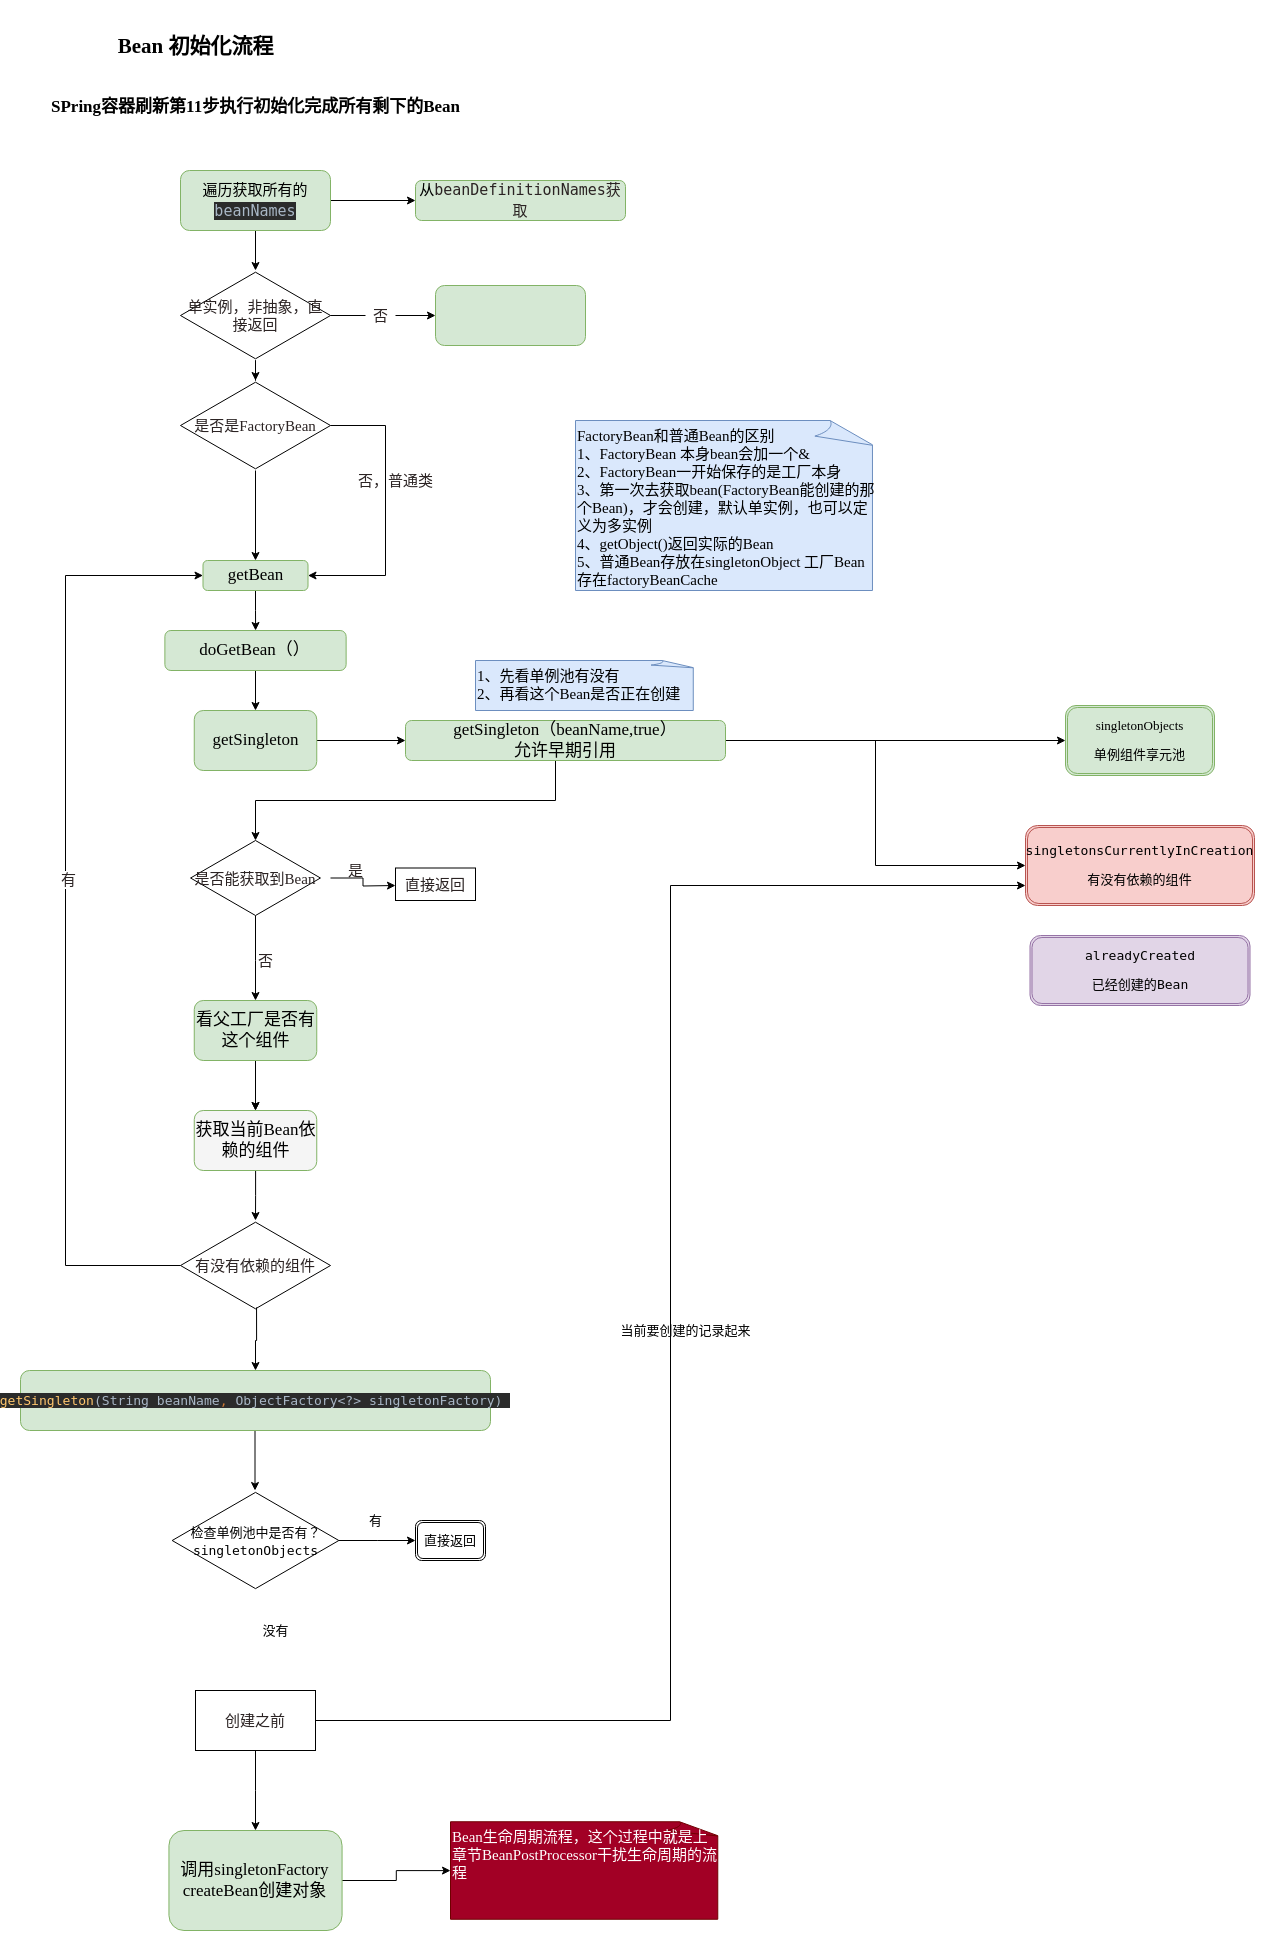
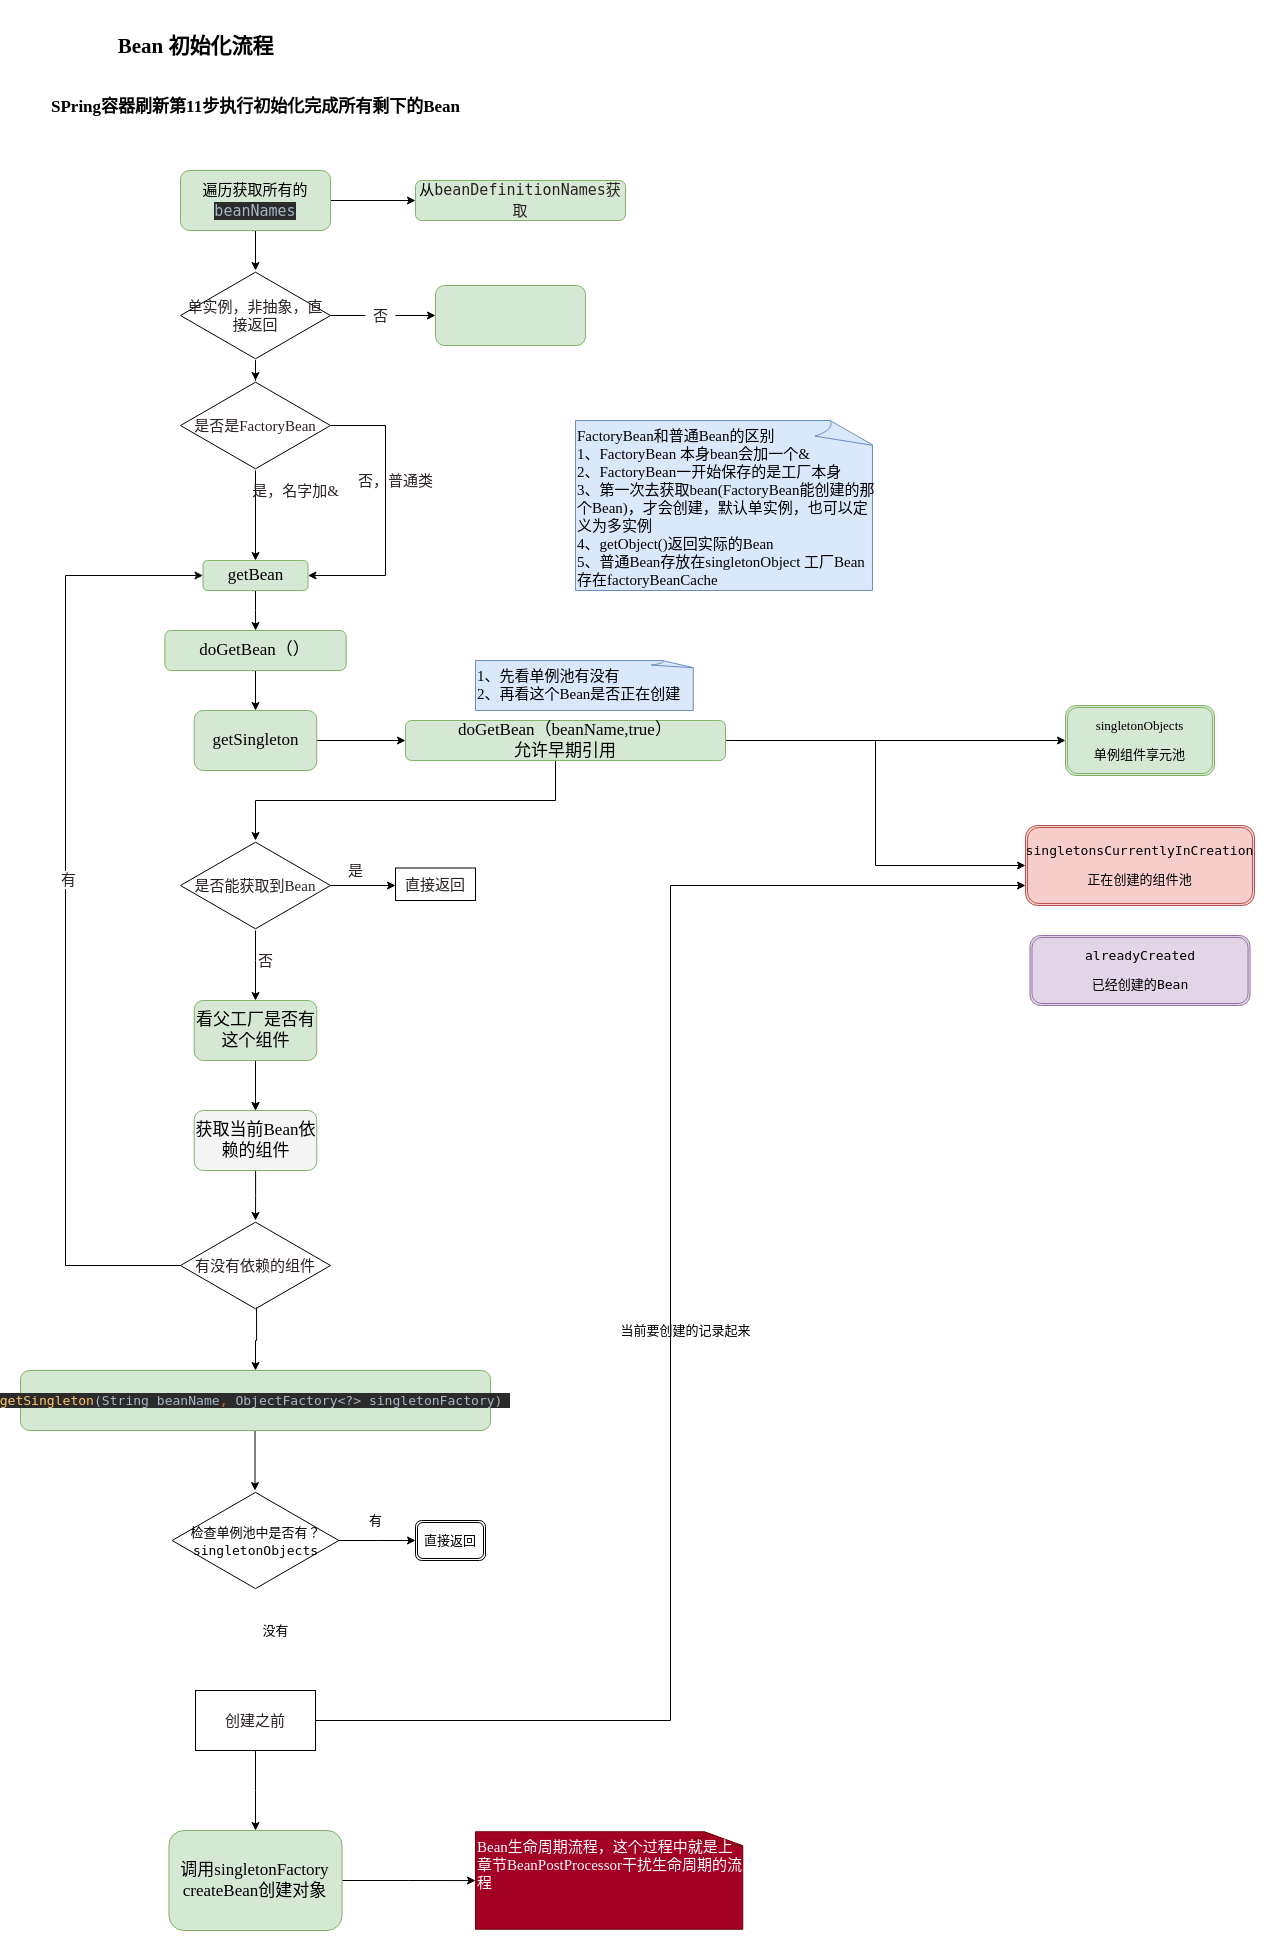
none -> (296, 491)
(566, 741) -> (566, 741)
(1140, 866) -> (1140, 866)
(256, 878) -> (256, 886)
(586, 1871) -> (611, 1881)
